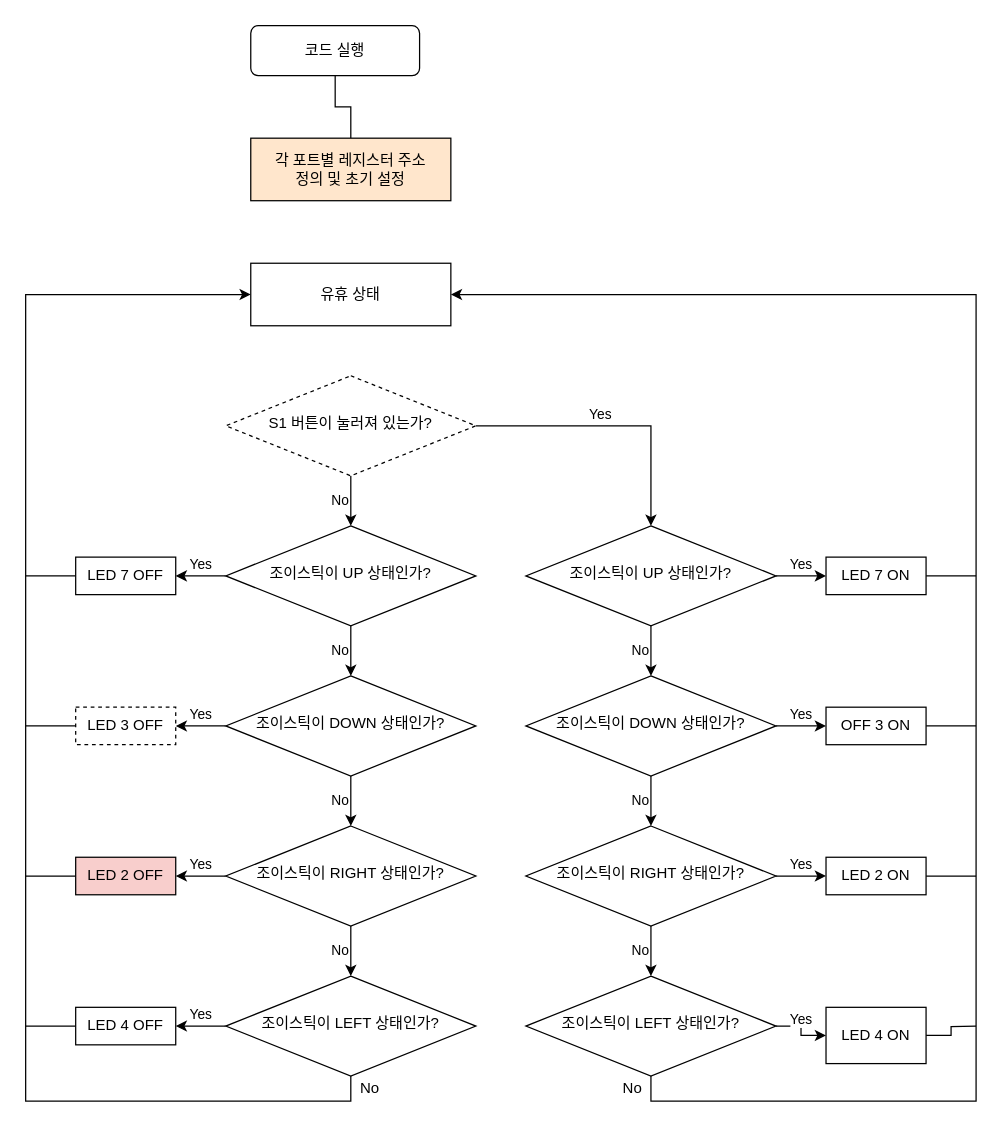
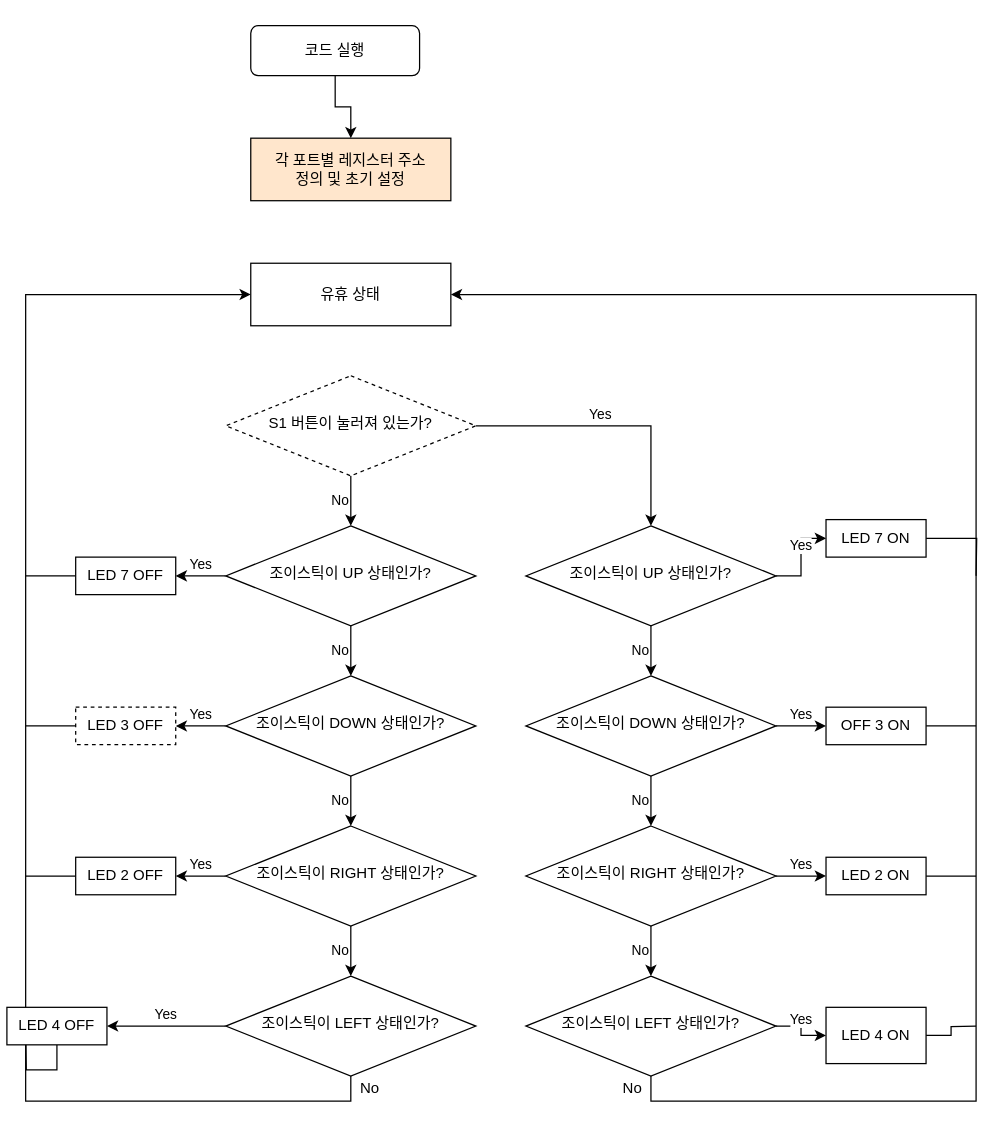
(351, 131) -> (351, 128)
(876, 576) -> (876, 538)
(126, 876) -> (126, 876)
(126, 1026) -> (57, 1026)
